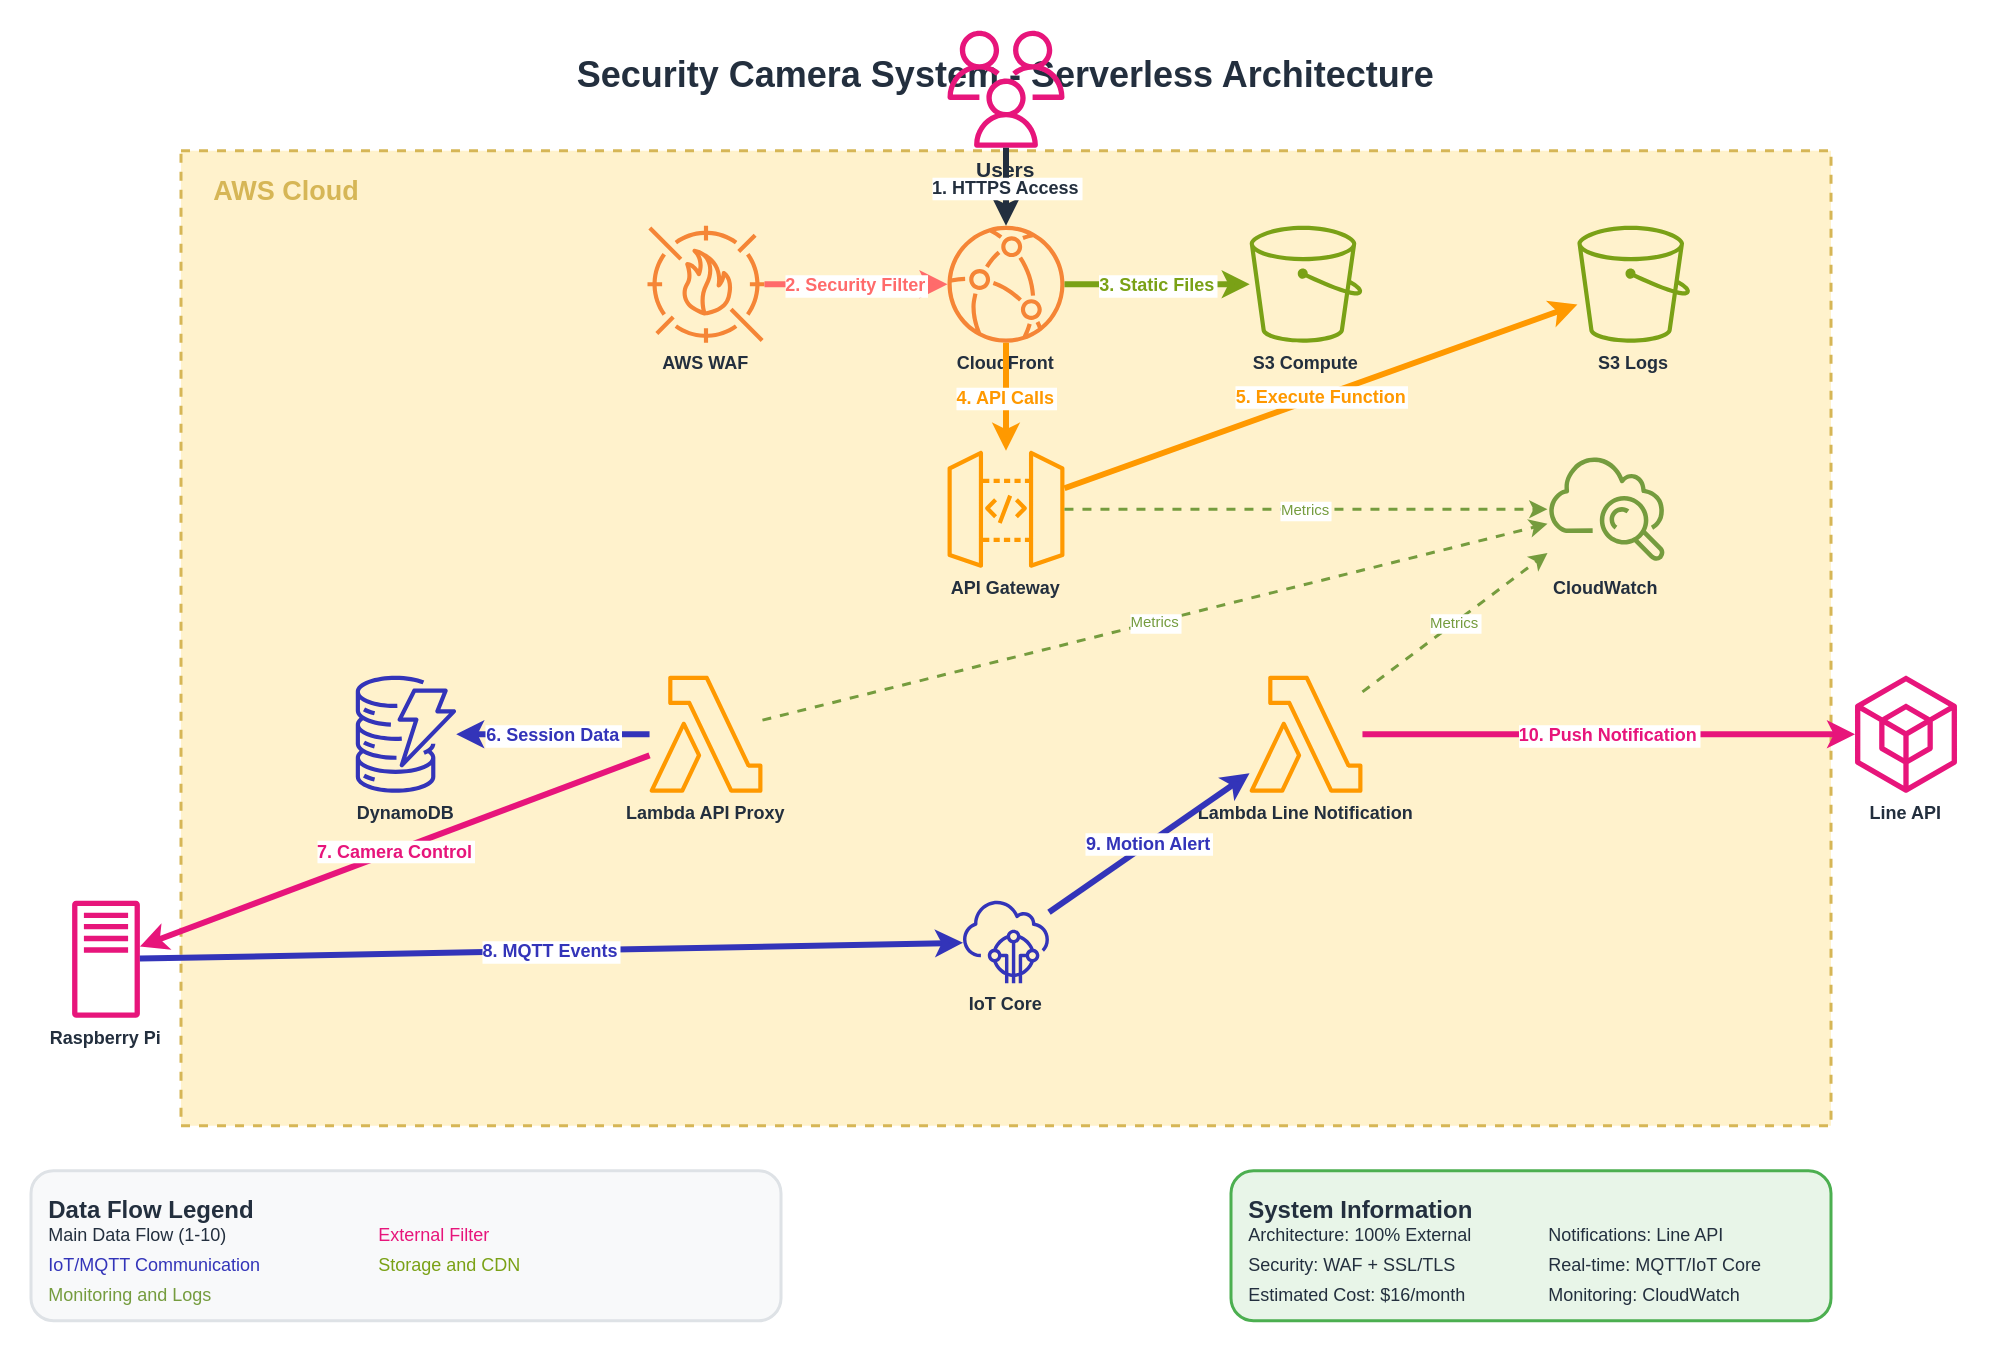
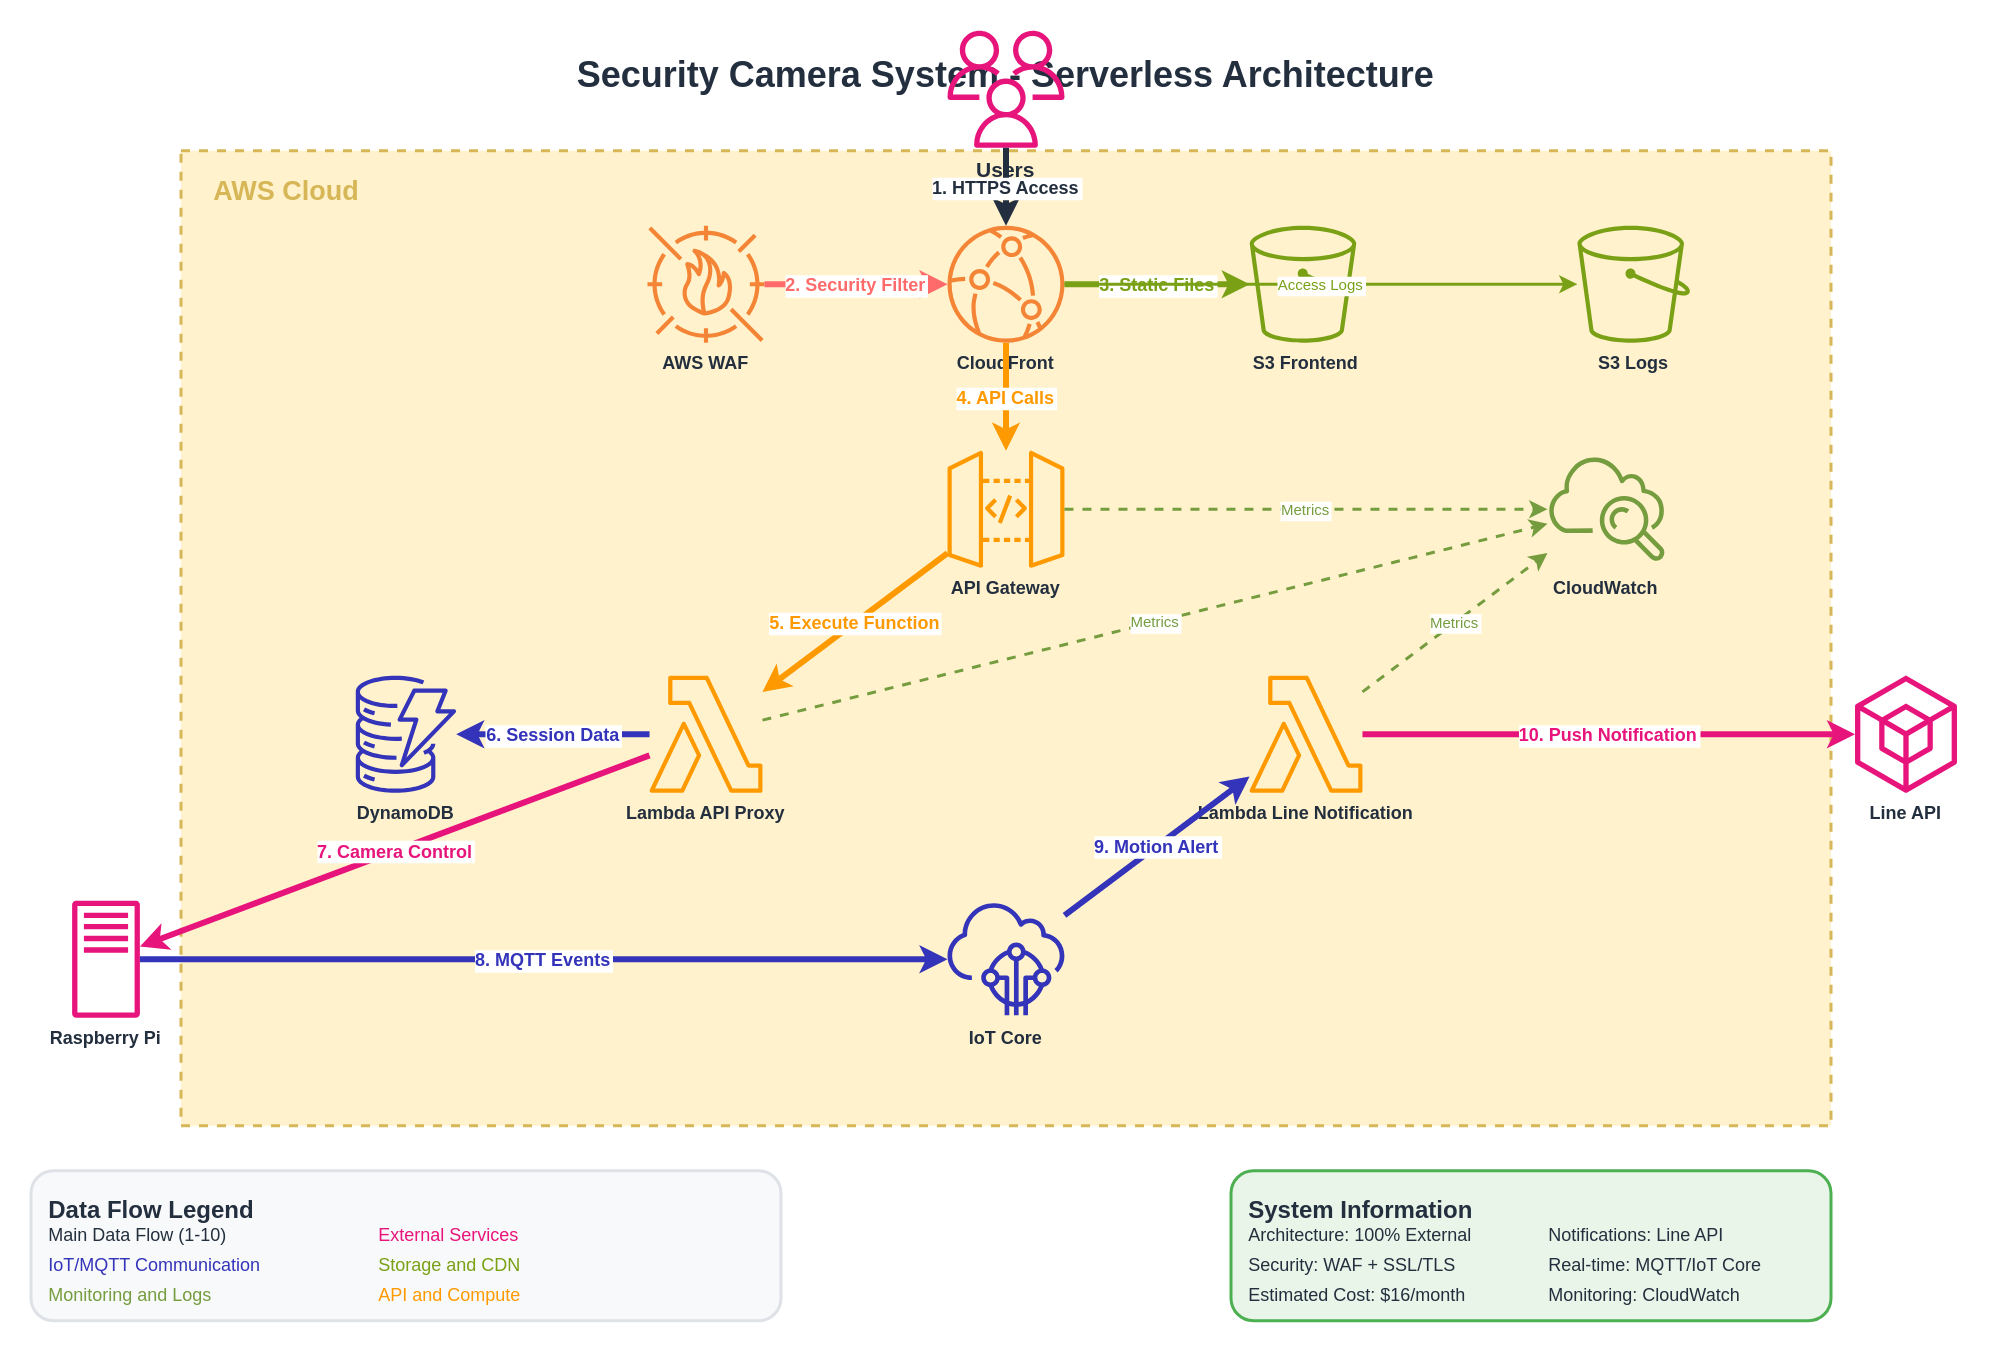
none -> (1406, 284)
(1305, 363) -> (1305, 363)
(1312, 399) -> (863, 616)
(1006, 942) -> (1006, 959)
(445, 1235) -> (457, 1235)
none -> (526, 1295)
